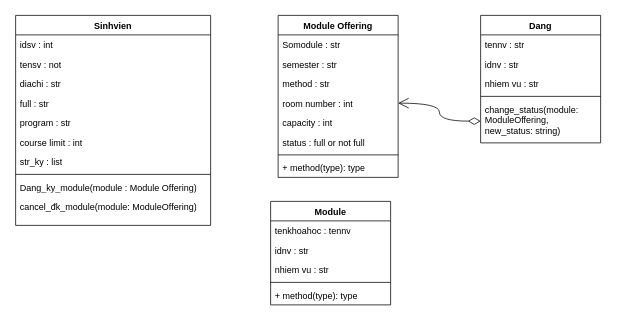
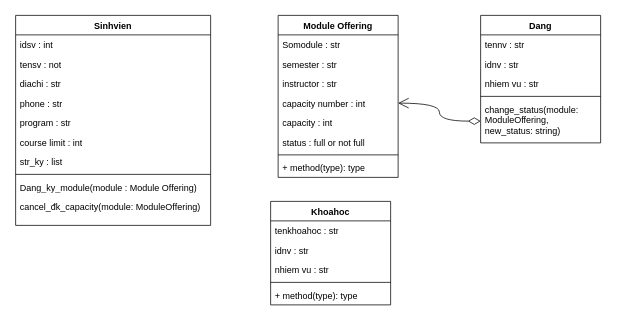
(309, 85) -> (318, 85)
(39, 104) -> (44, 104)
(319, 104) -> (328, 104)
(112, 208) -> (114, 213)
(330, 212) -> (330, 212)
(317, 232) -> (312, 232)
